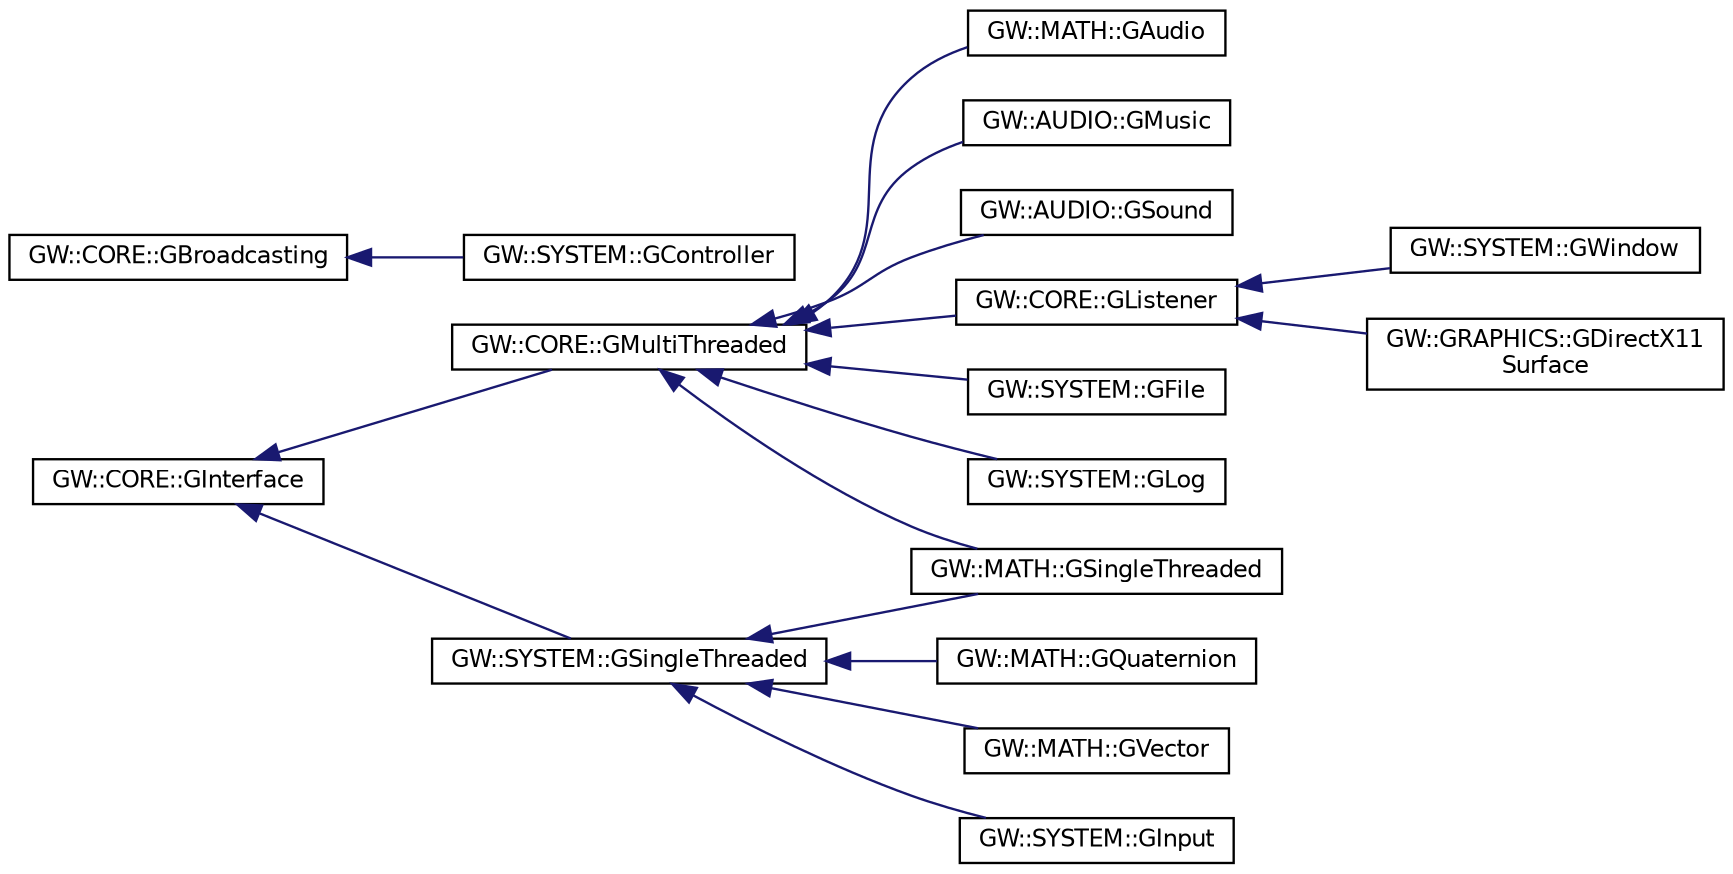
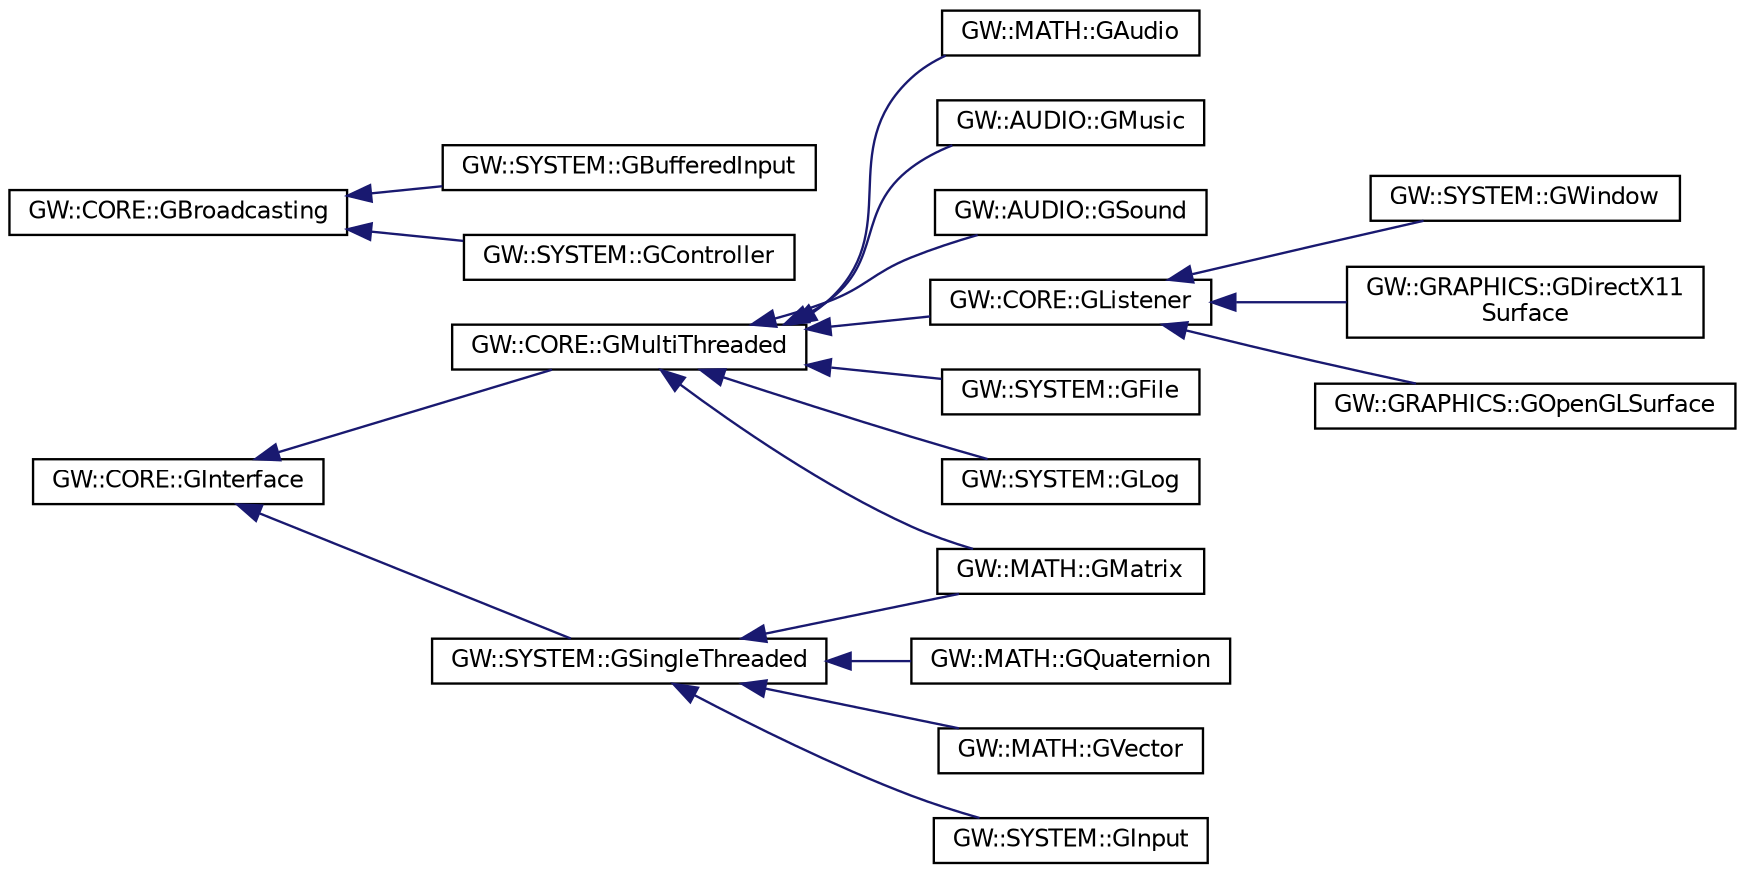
none -> (629, 168)
none -> (1525, 406)
(1097, 571) -> (1071, 571)
